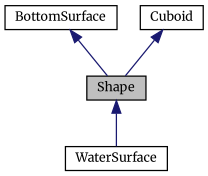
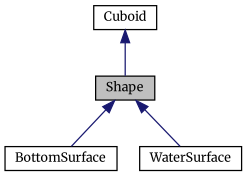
(93, 58) -> (89, 128)
